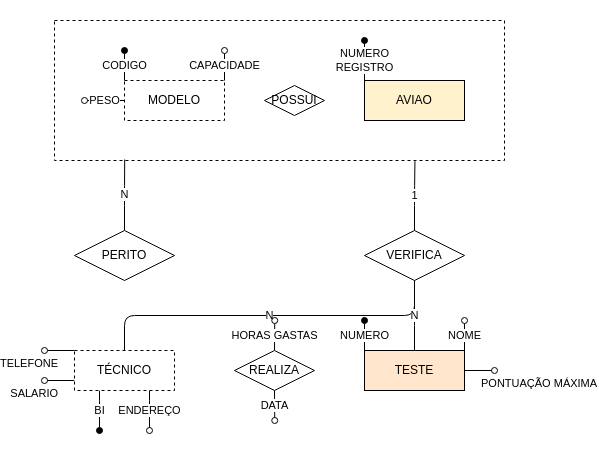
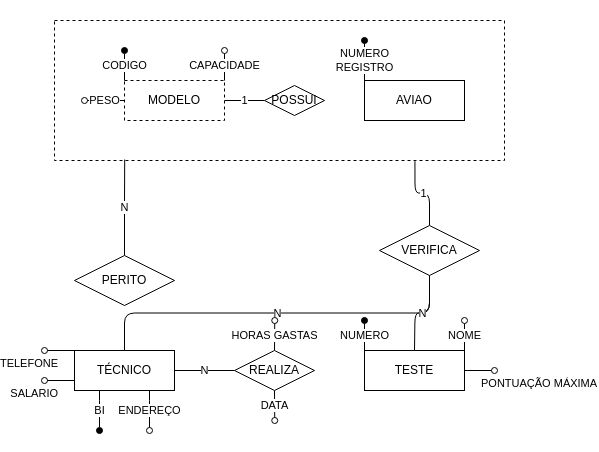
none -> (245, 101)
(415, 101) -> (415, 101)
(125, 256) -> (125, 281)
(415, 256) -> (430, 251)
(125, 371) -> (125, 371)
none -> (205, 371)
(415, 371) -> (415, 371)
